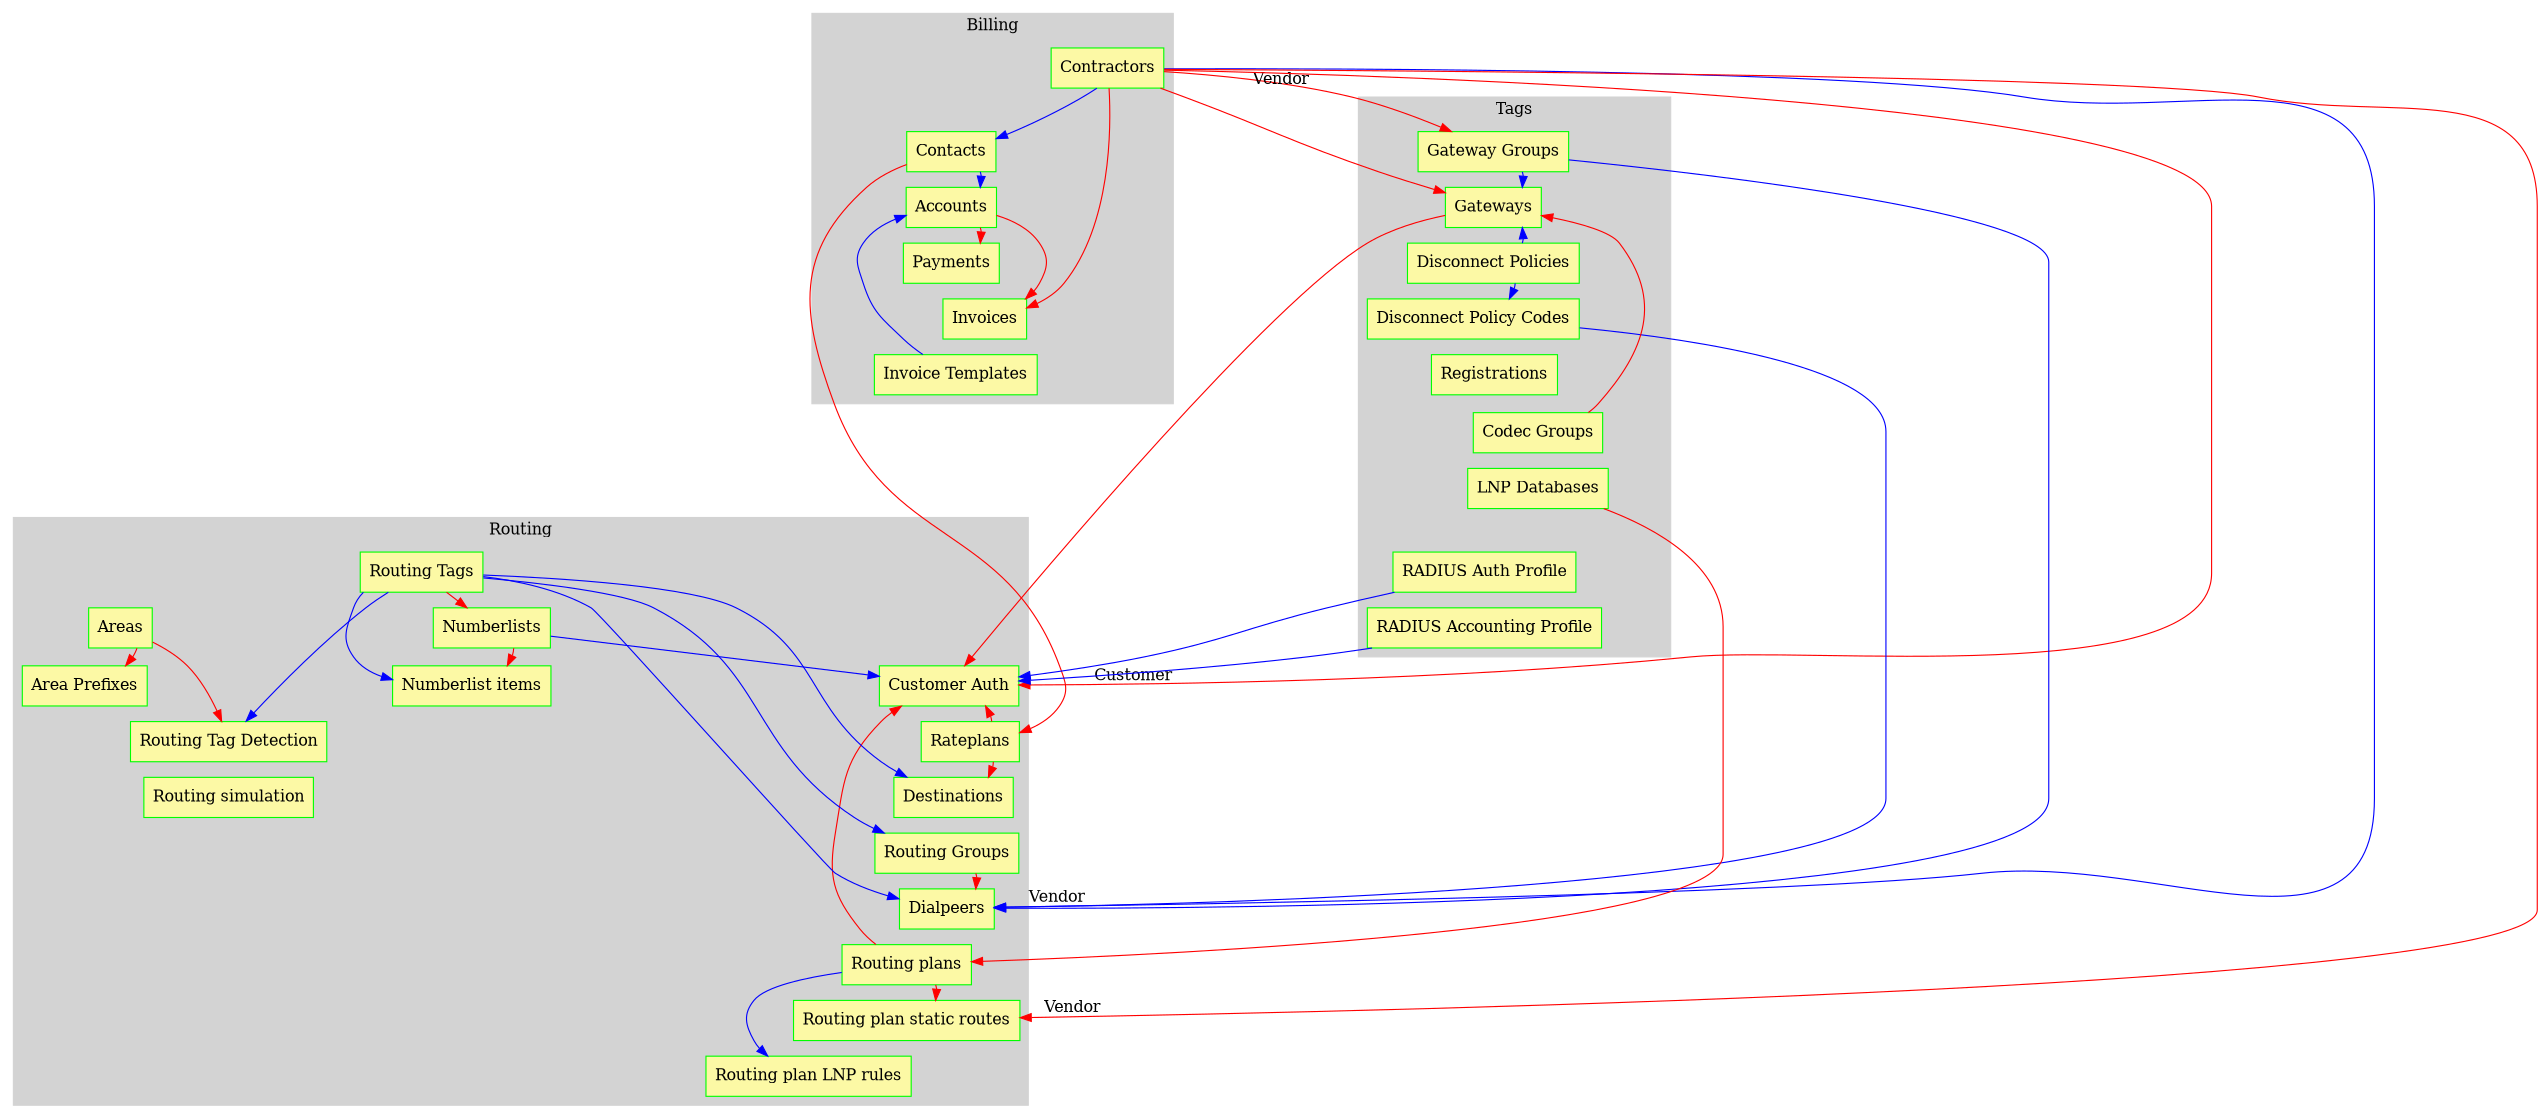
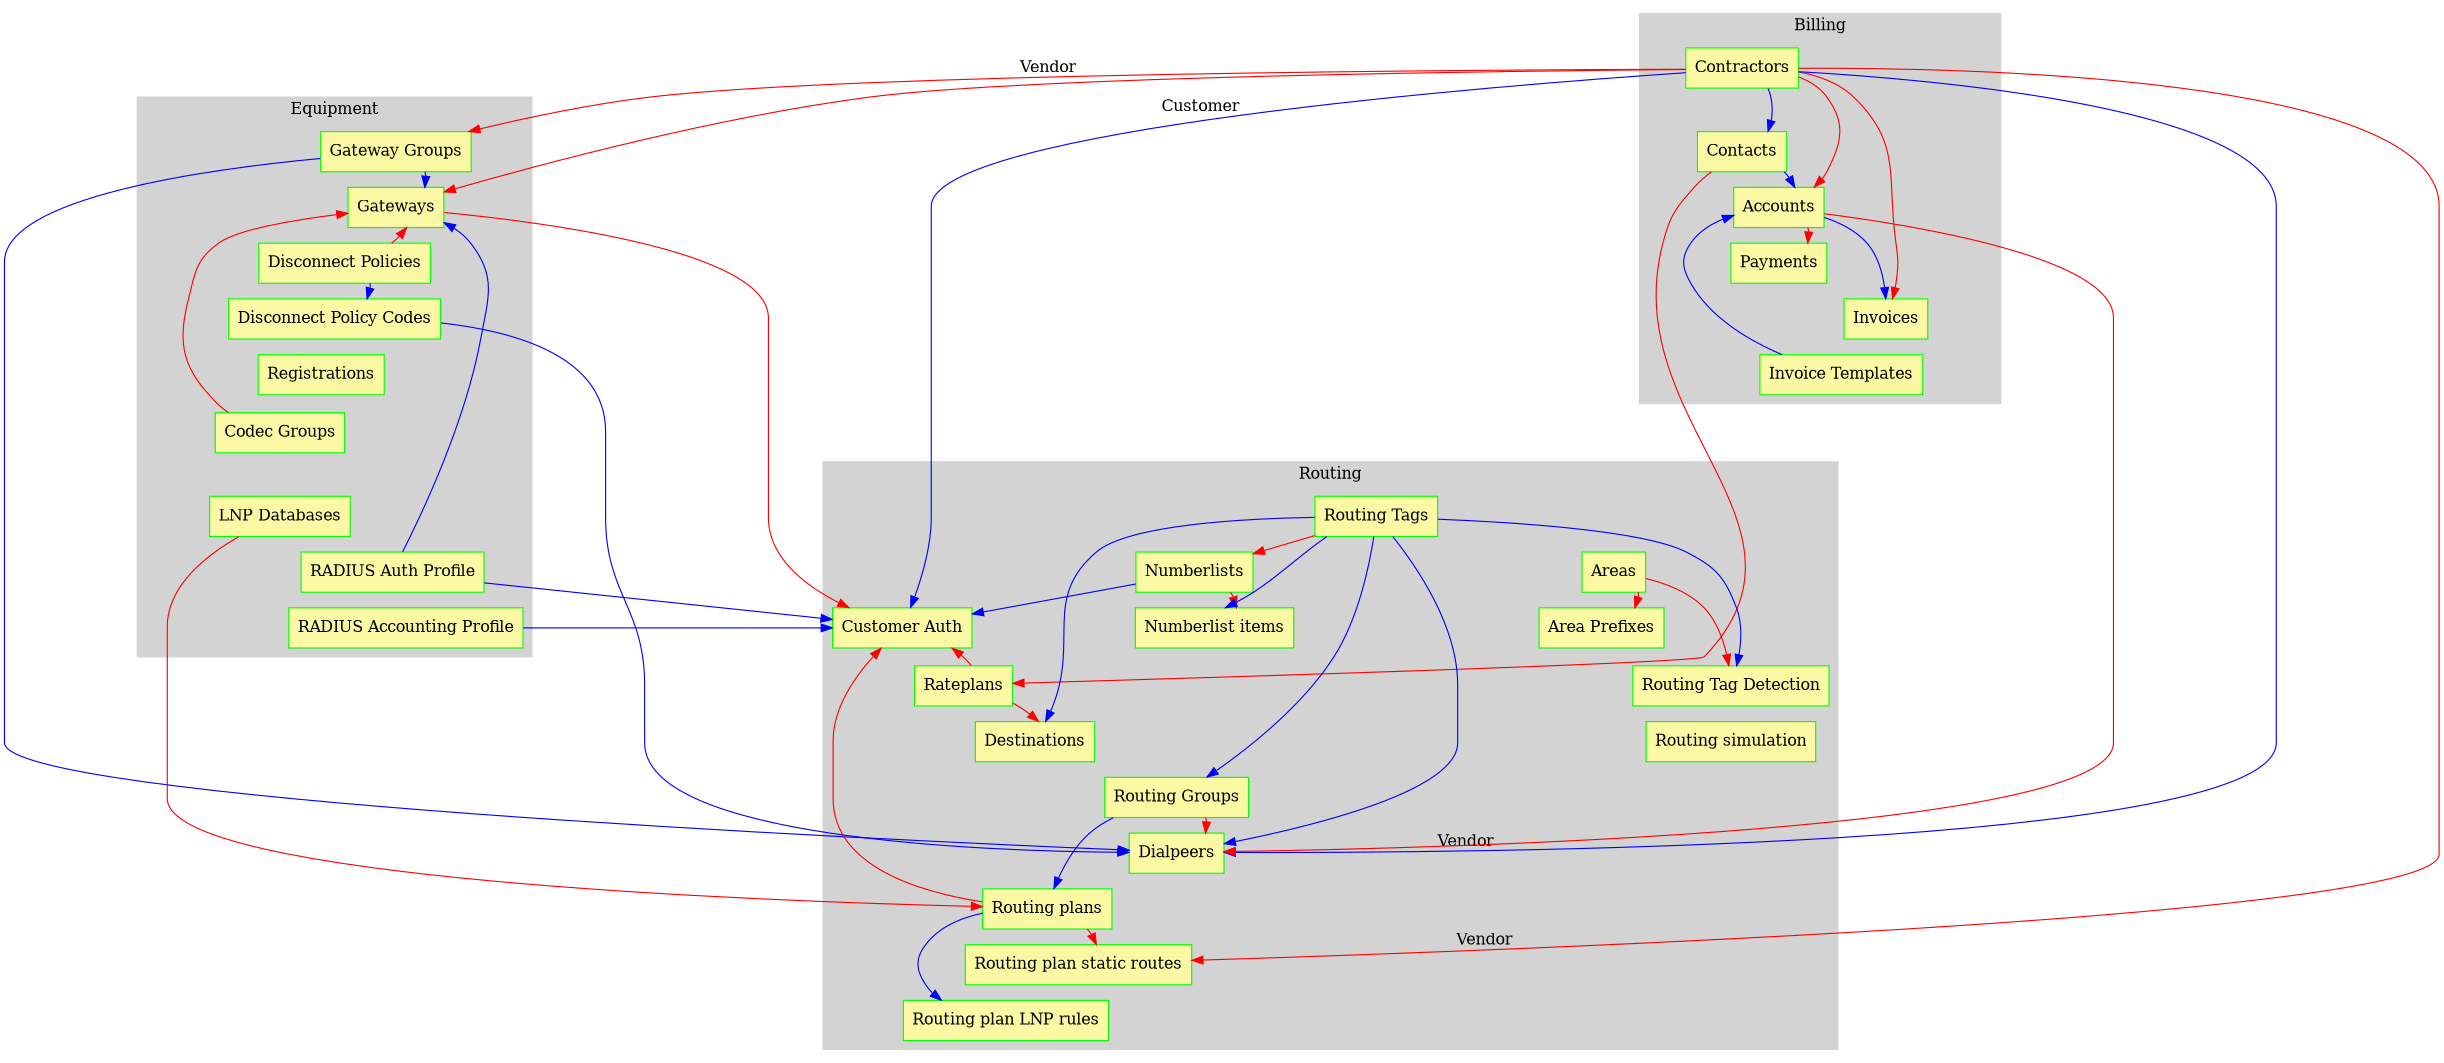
(1515, 110) -> (335, 110)
none -> (1838, 121)
(1523, 241) -> (396, 240)
(1040, 243) -> (1866, 242)
none -> (468, 390)
(2212, 461) -> (1105, 137)
none -> (2051, 783)
none -> (1082, 841)
